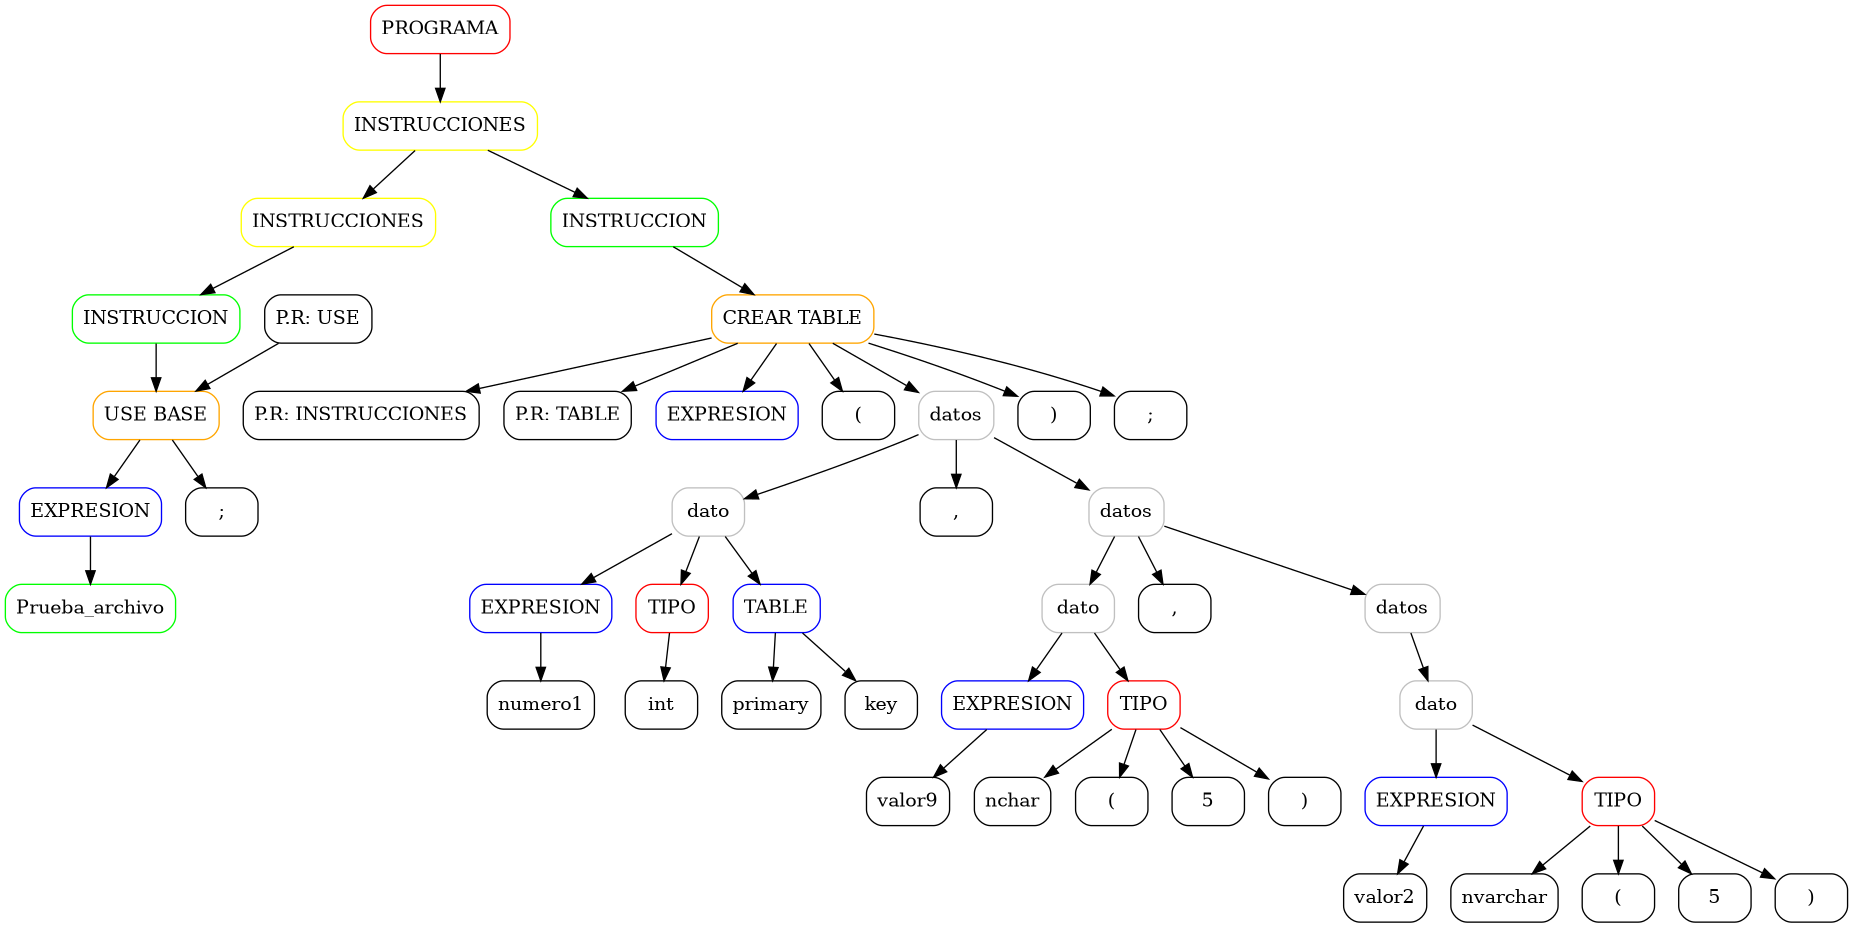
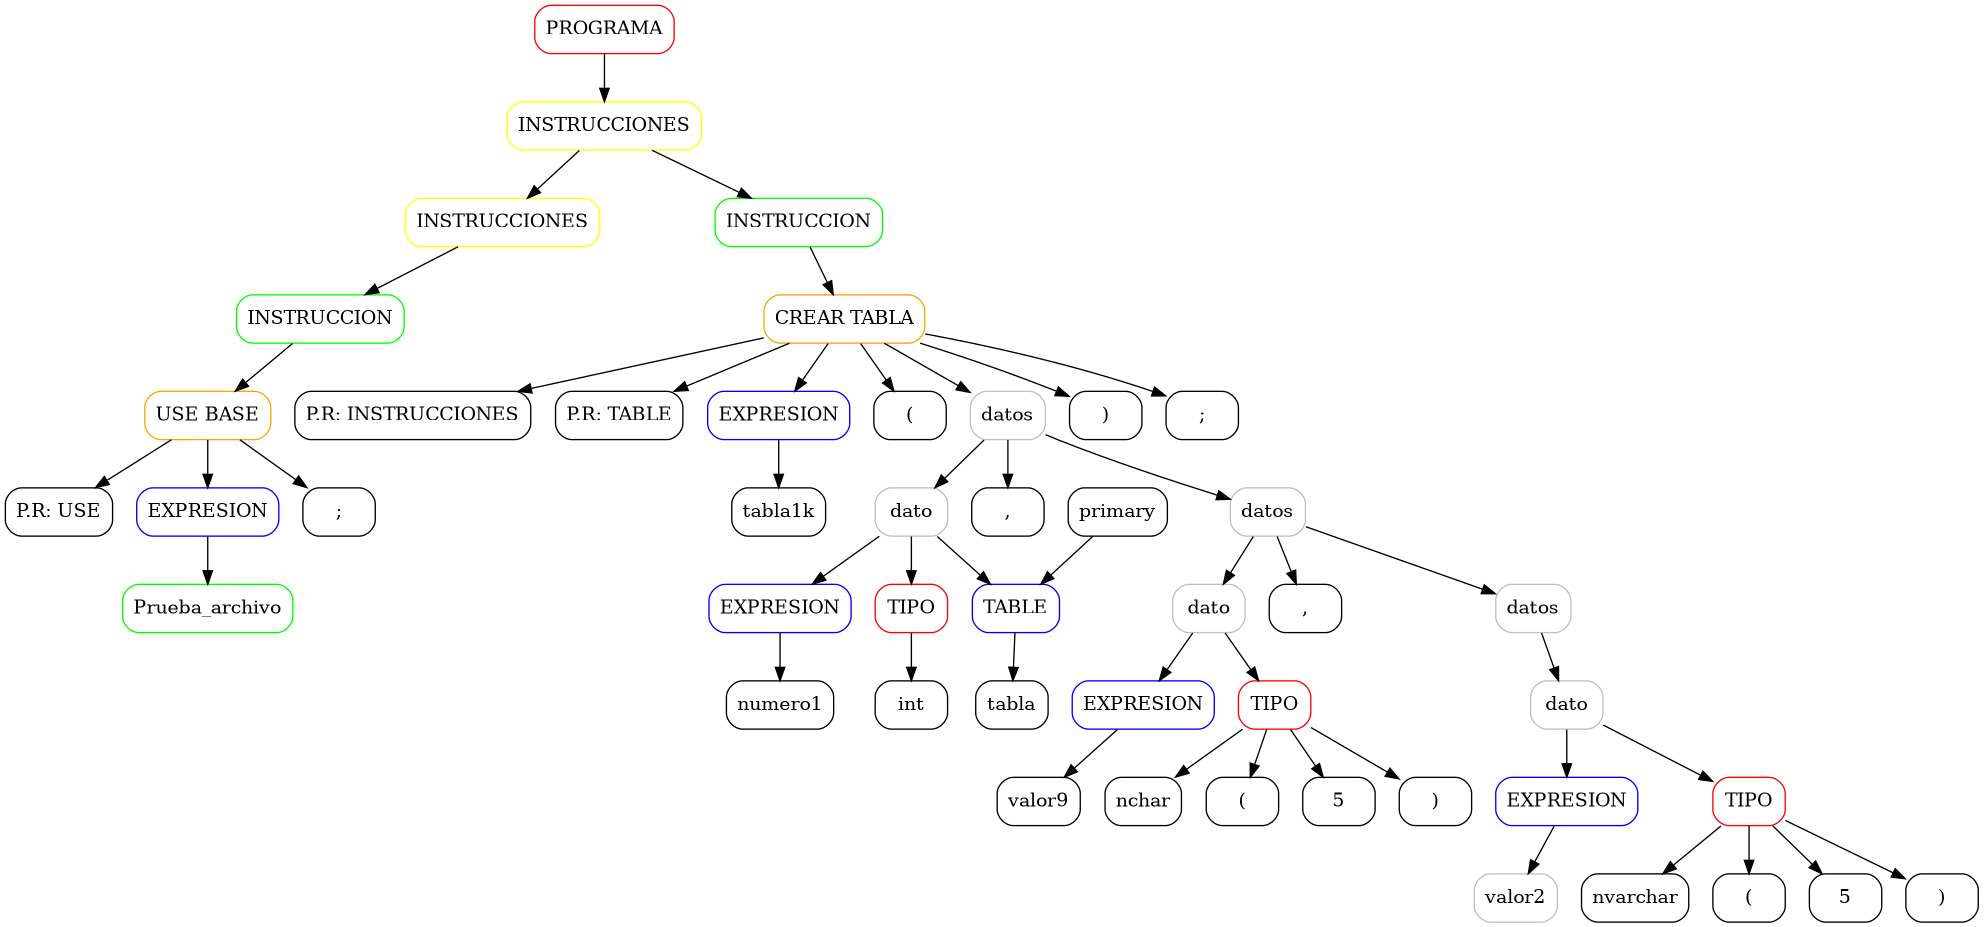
(793, 319) -> (844, 319)
(243, 364) -> (139, 460)
none -> (779, 512)
(774, 650) -> (1072, 556)
(881, 705) -> (1012, 705)
(1385, 898) -> (1516, 898)
